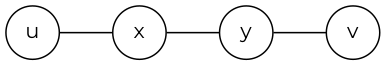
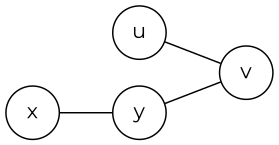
(86, 33) -> (193, 53)
